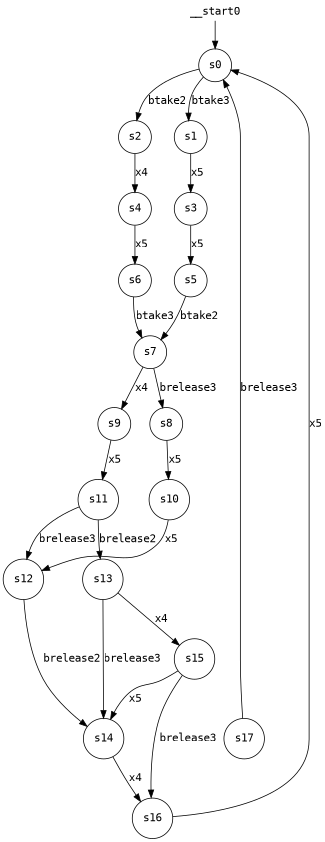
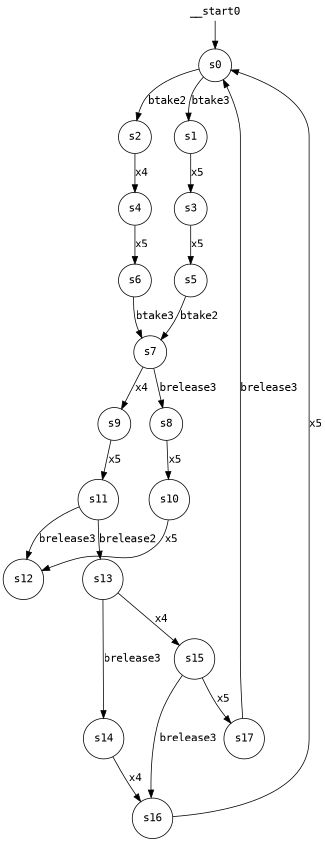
(38, 668) -> none
(142, 686) -> (213, 698)
